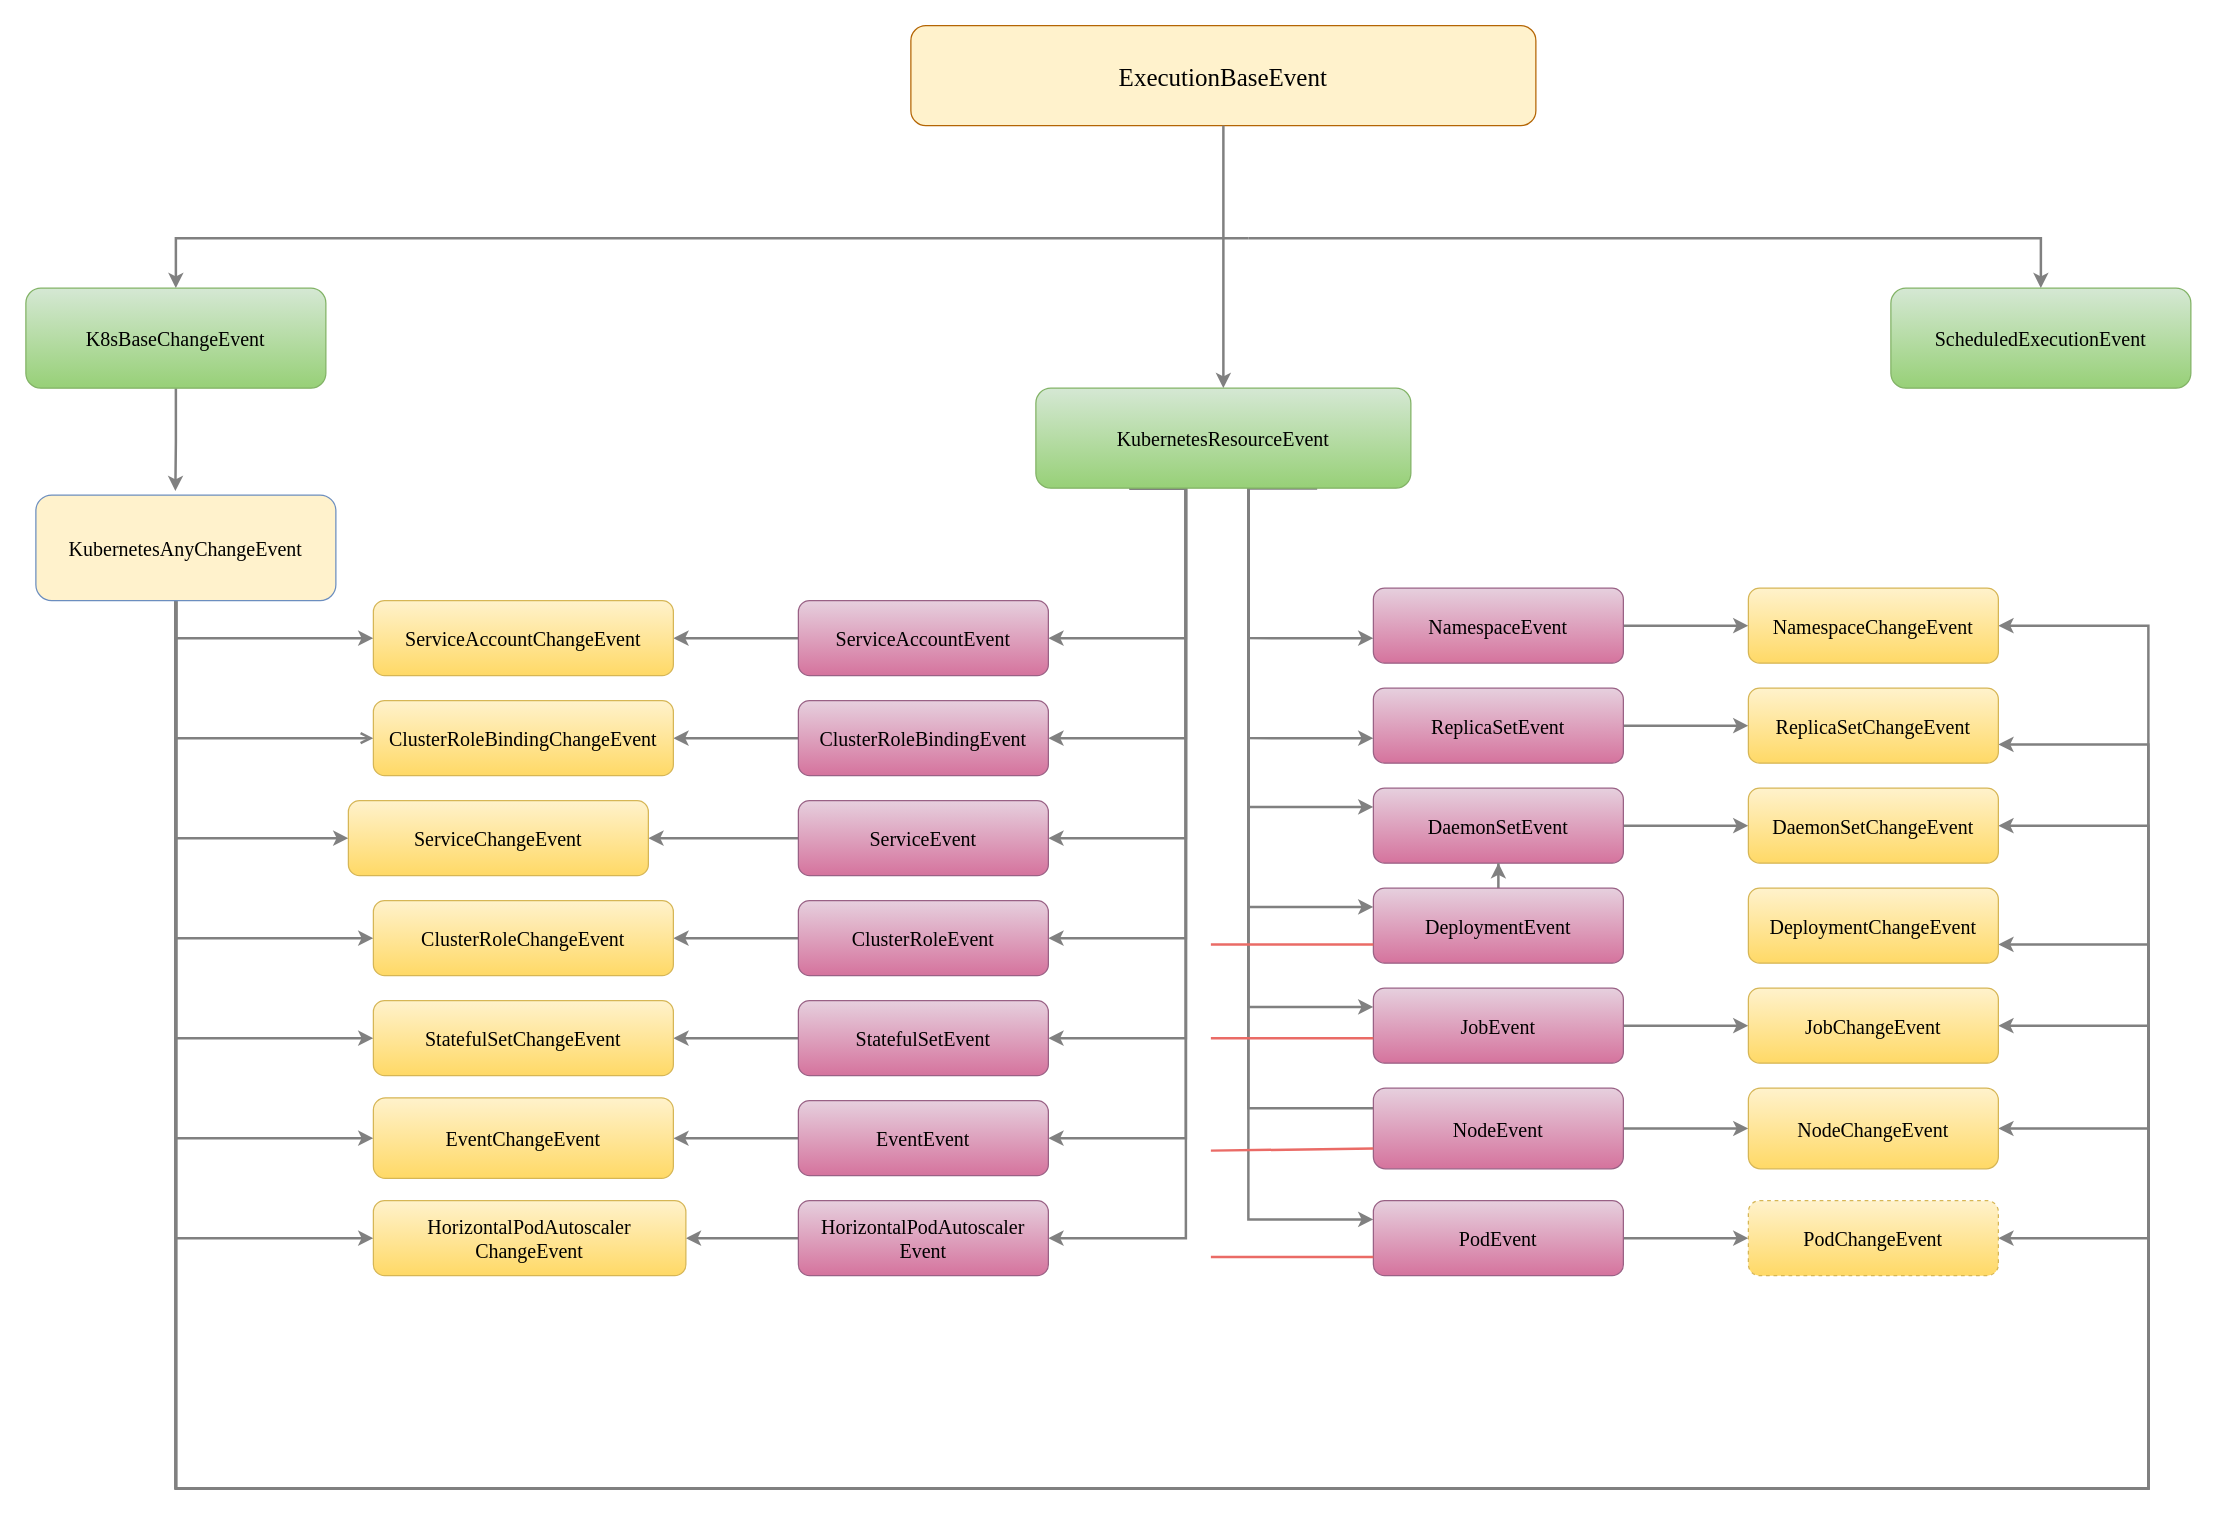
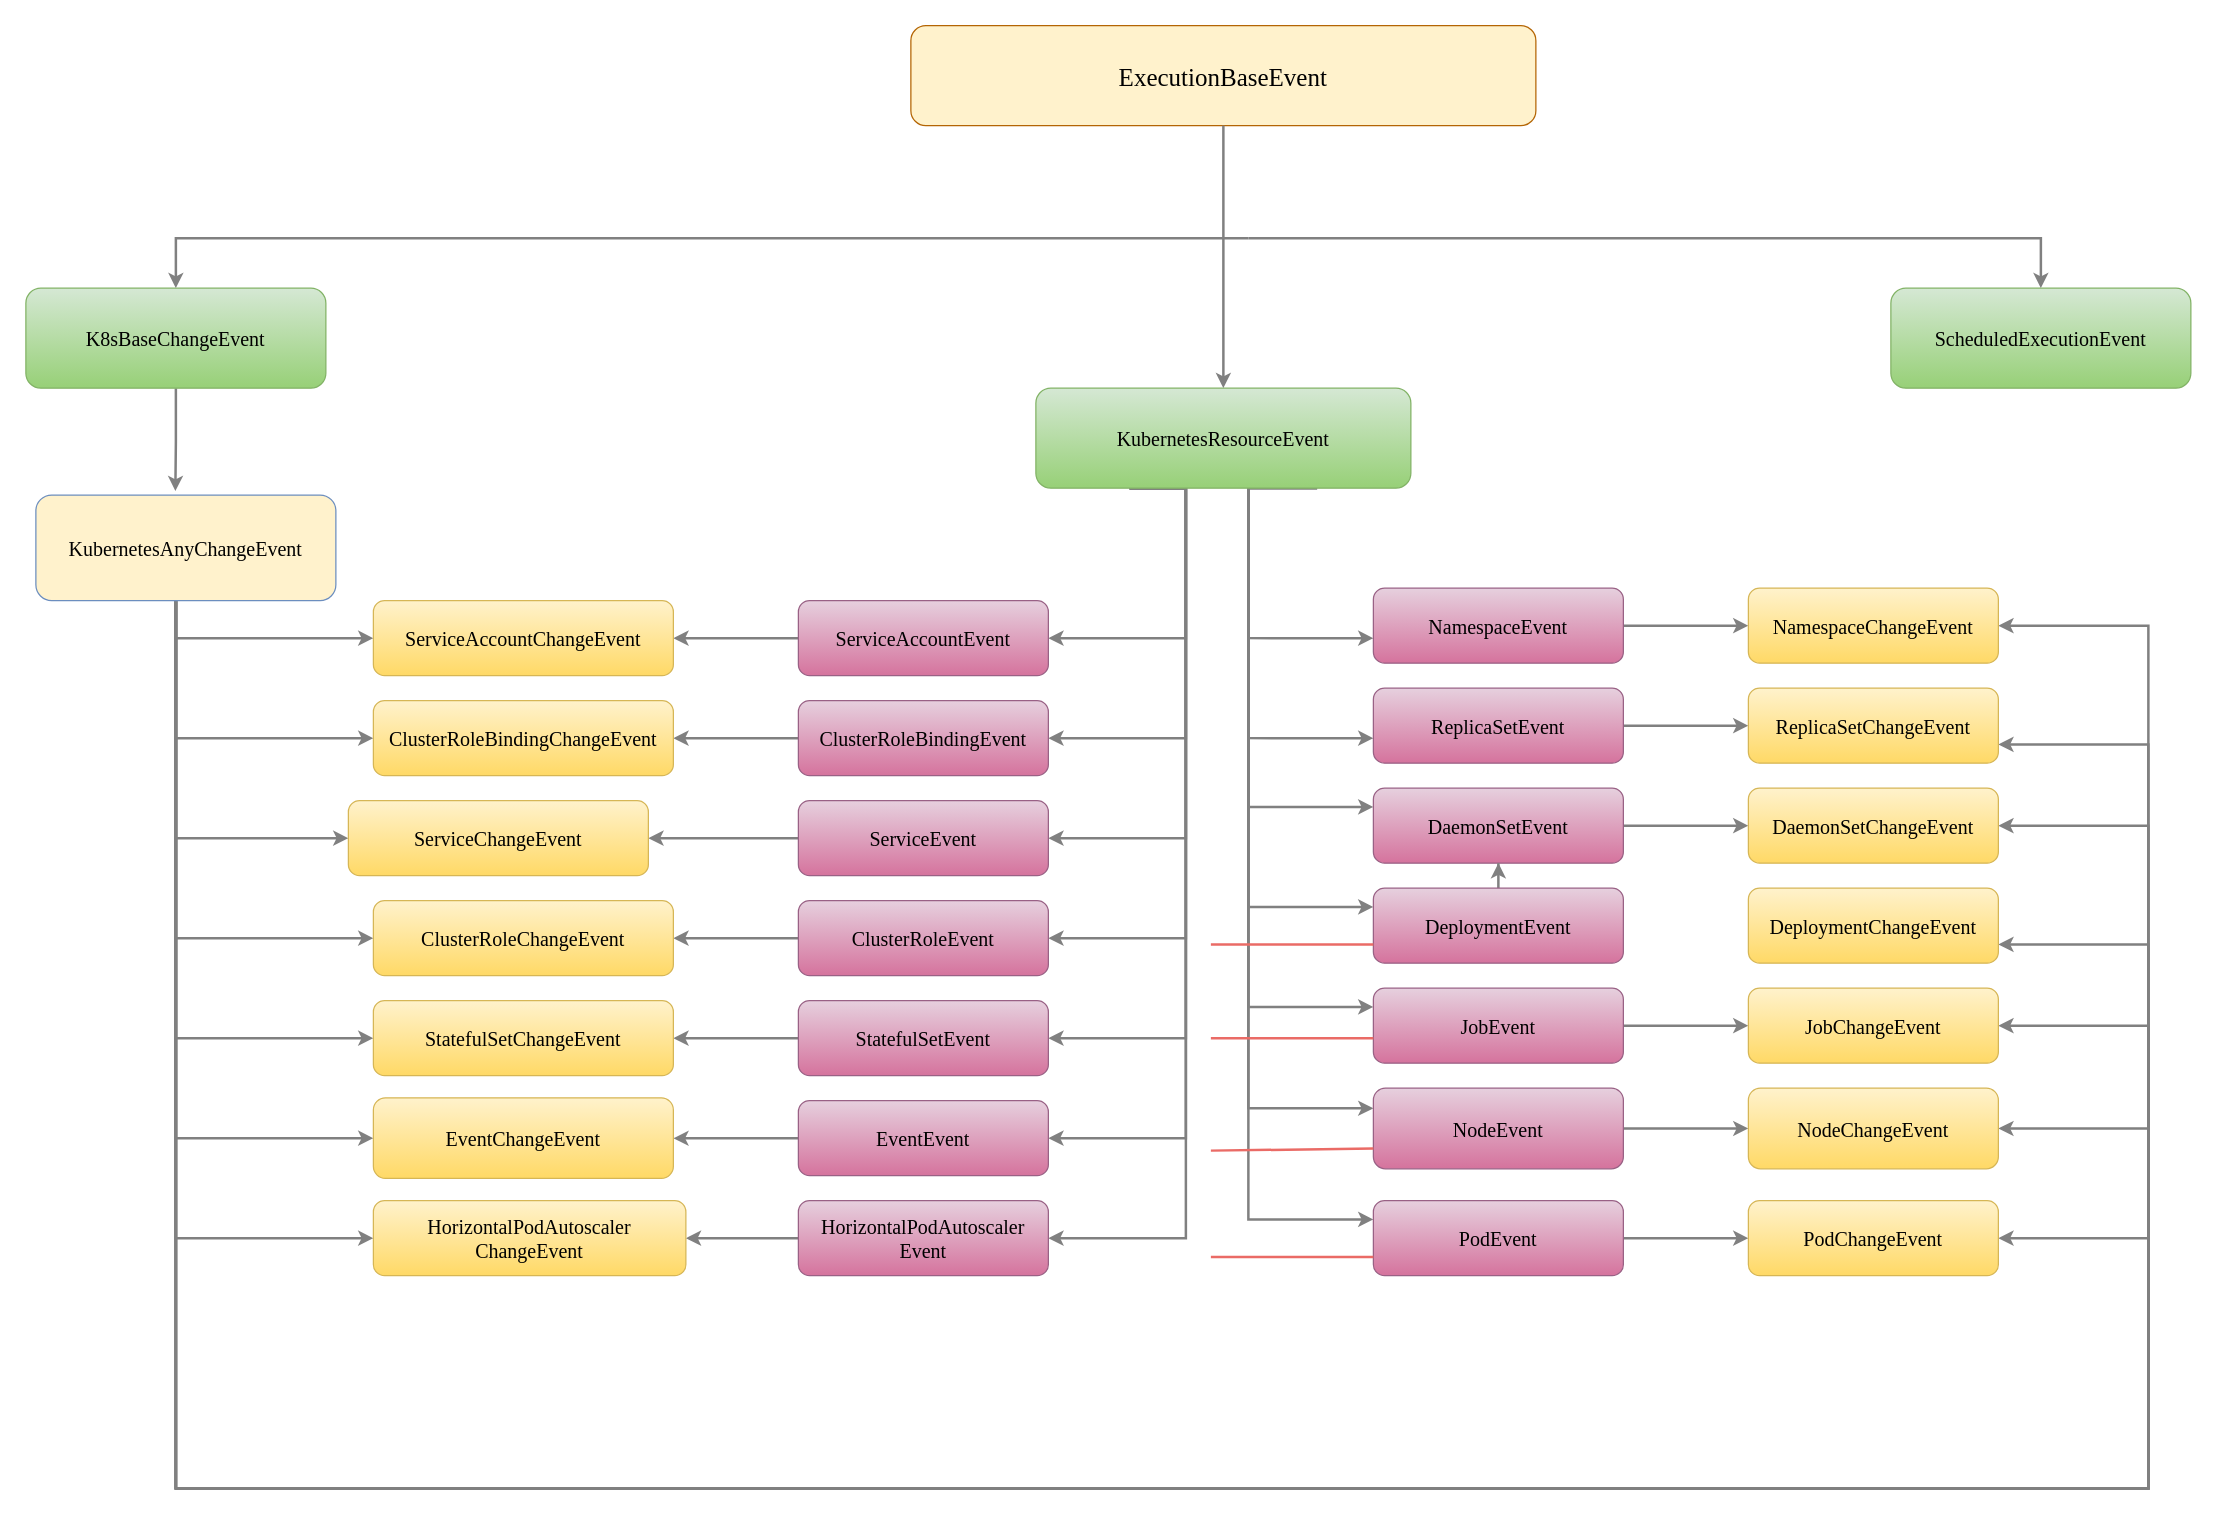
(362, 738) -> (360, 738)
(1366, 1108) -> (1361, 1108)
(1873, 1238) -> (1873, 1238)
